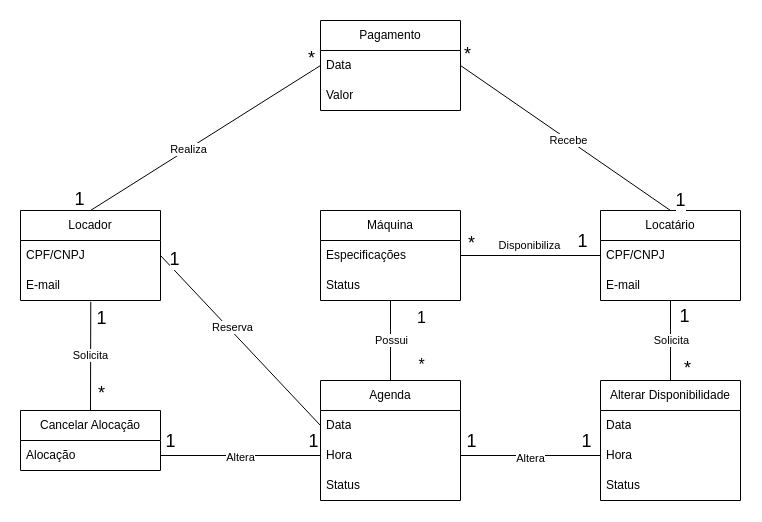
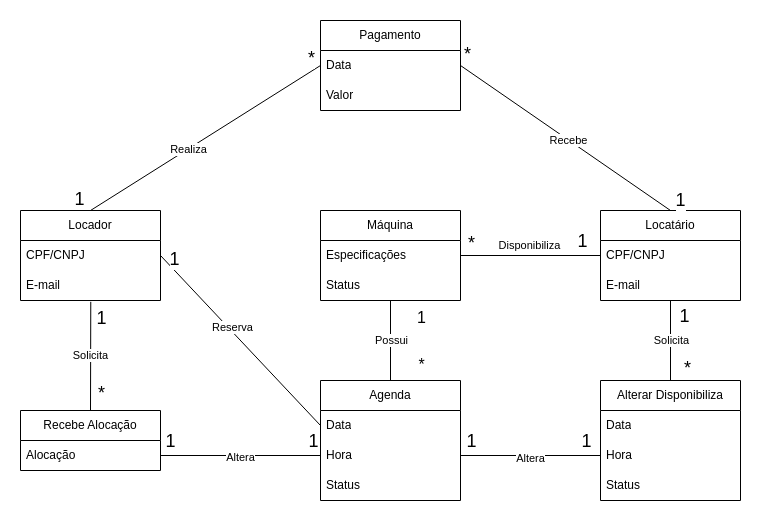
(671, 396) -> (671, 396)
(91, 426) -> (91, 426)
